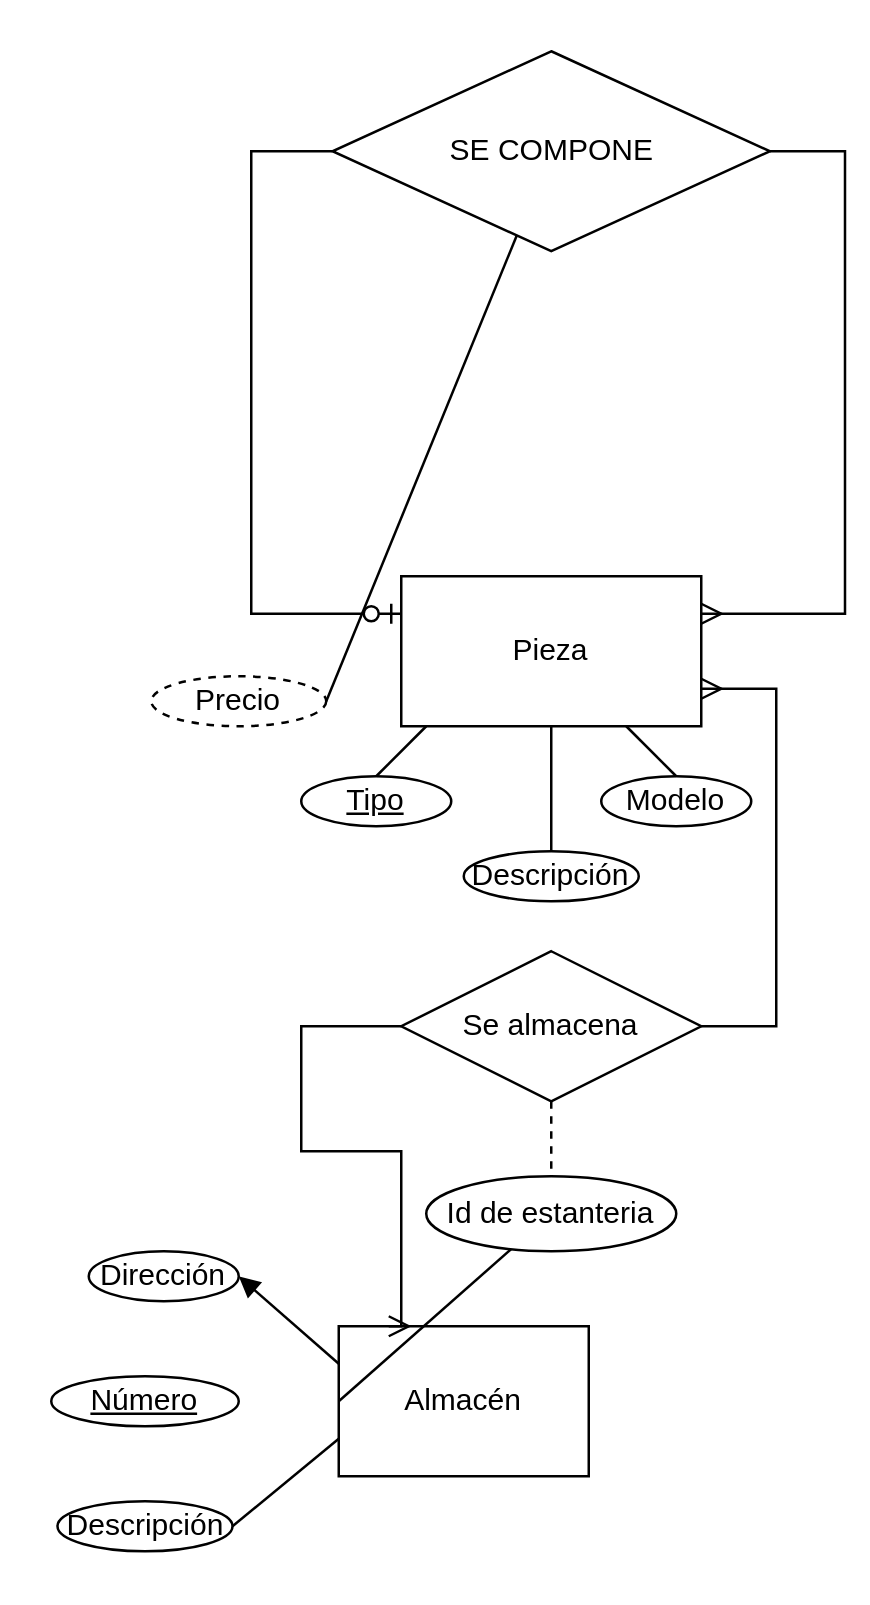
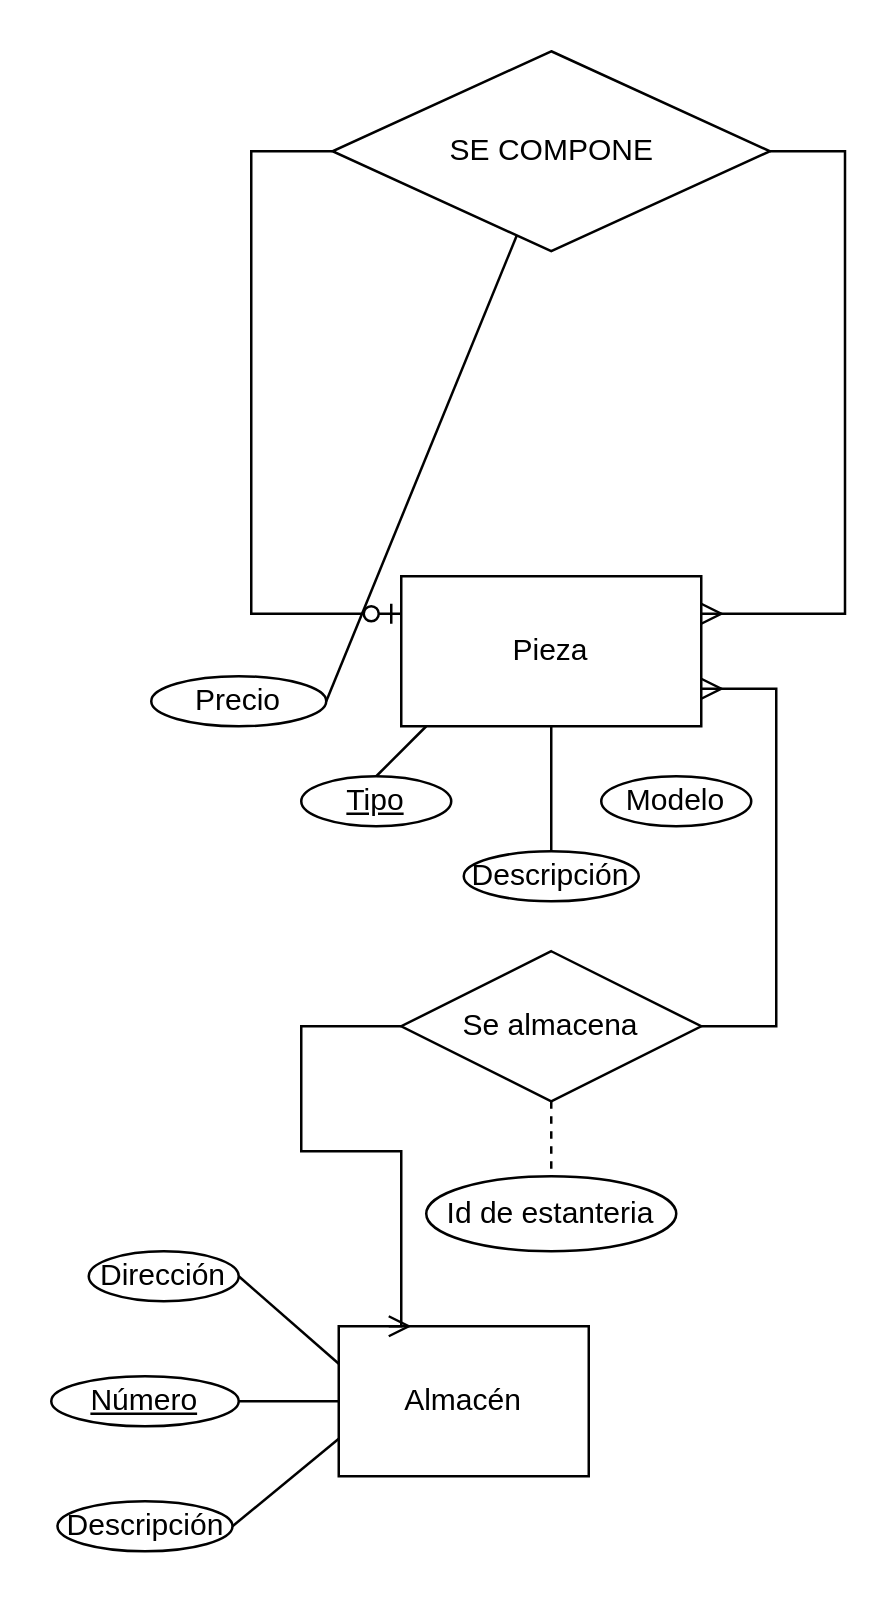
(239, 701) -> (239, 701)
(651, 751) -> none
(255, 1290) -> (247, 1284)
(424, 1326) -> (289, 1401)
